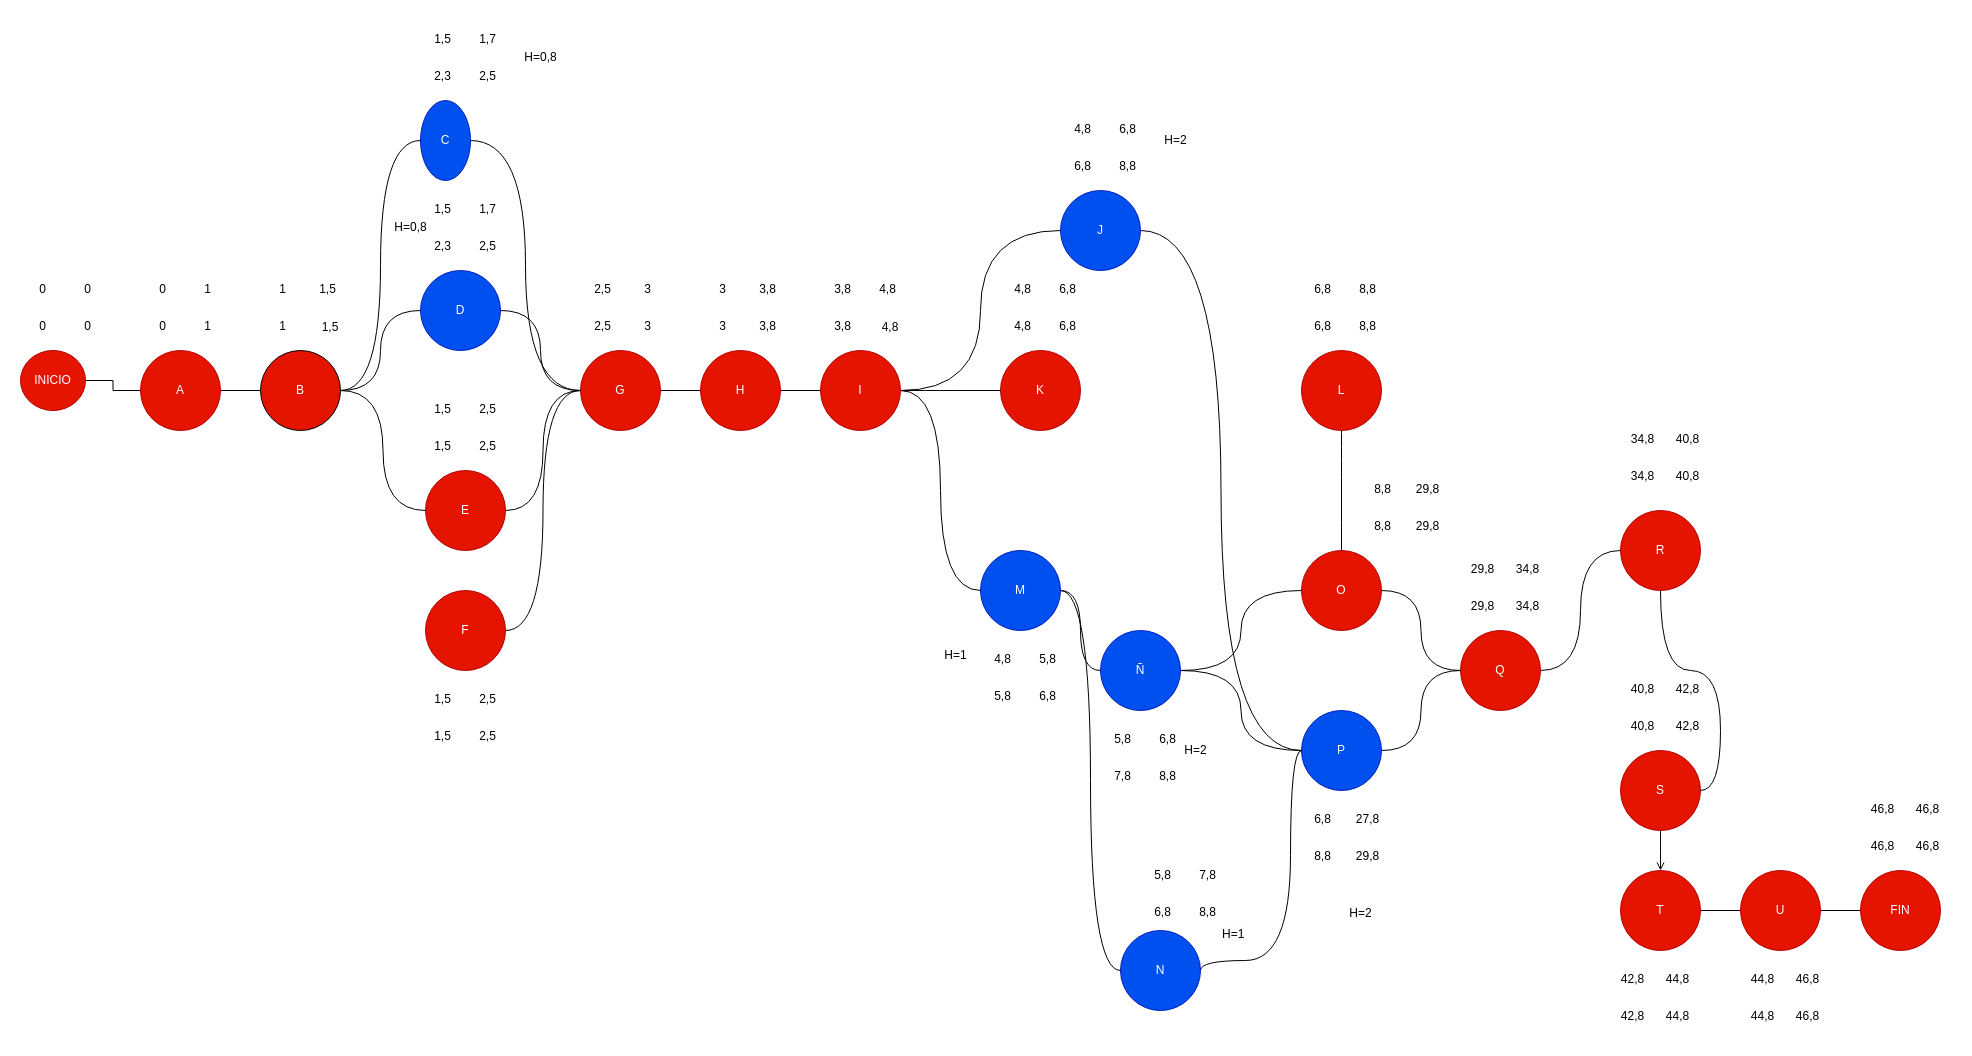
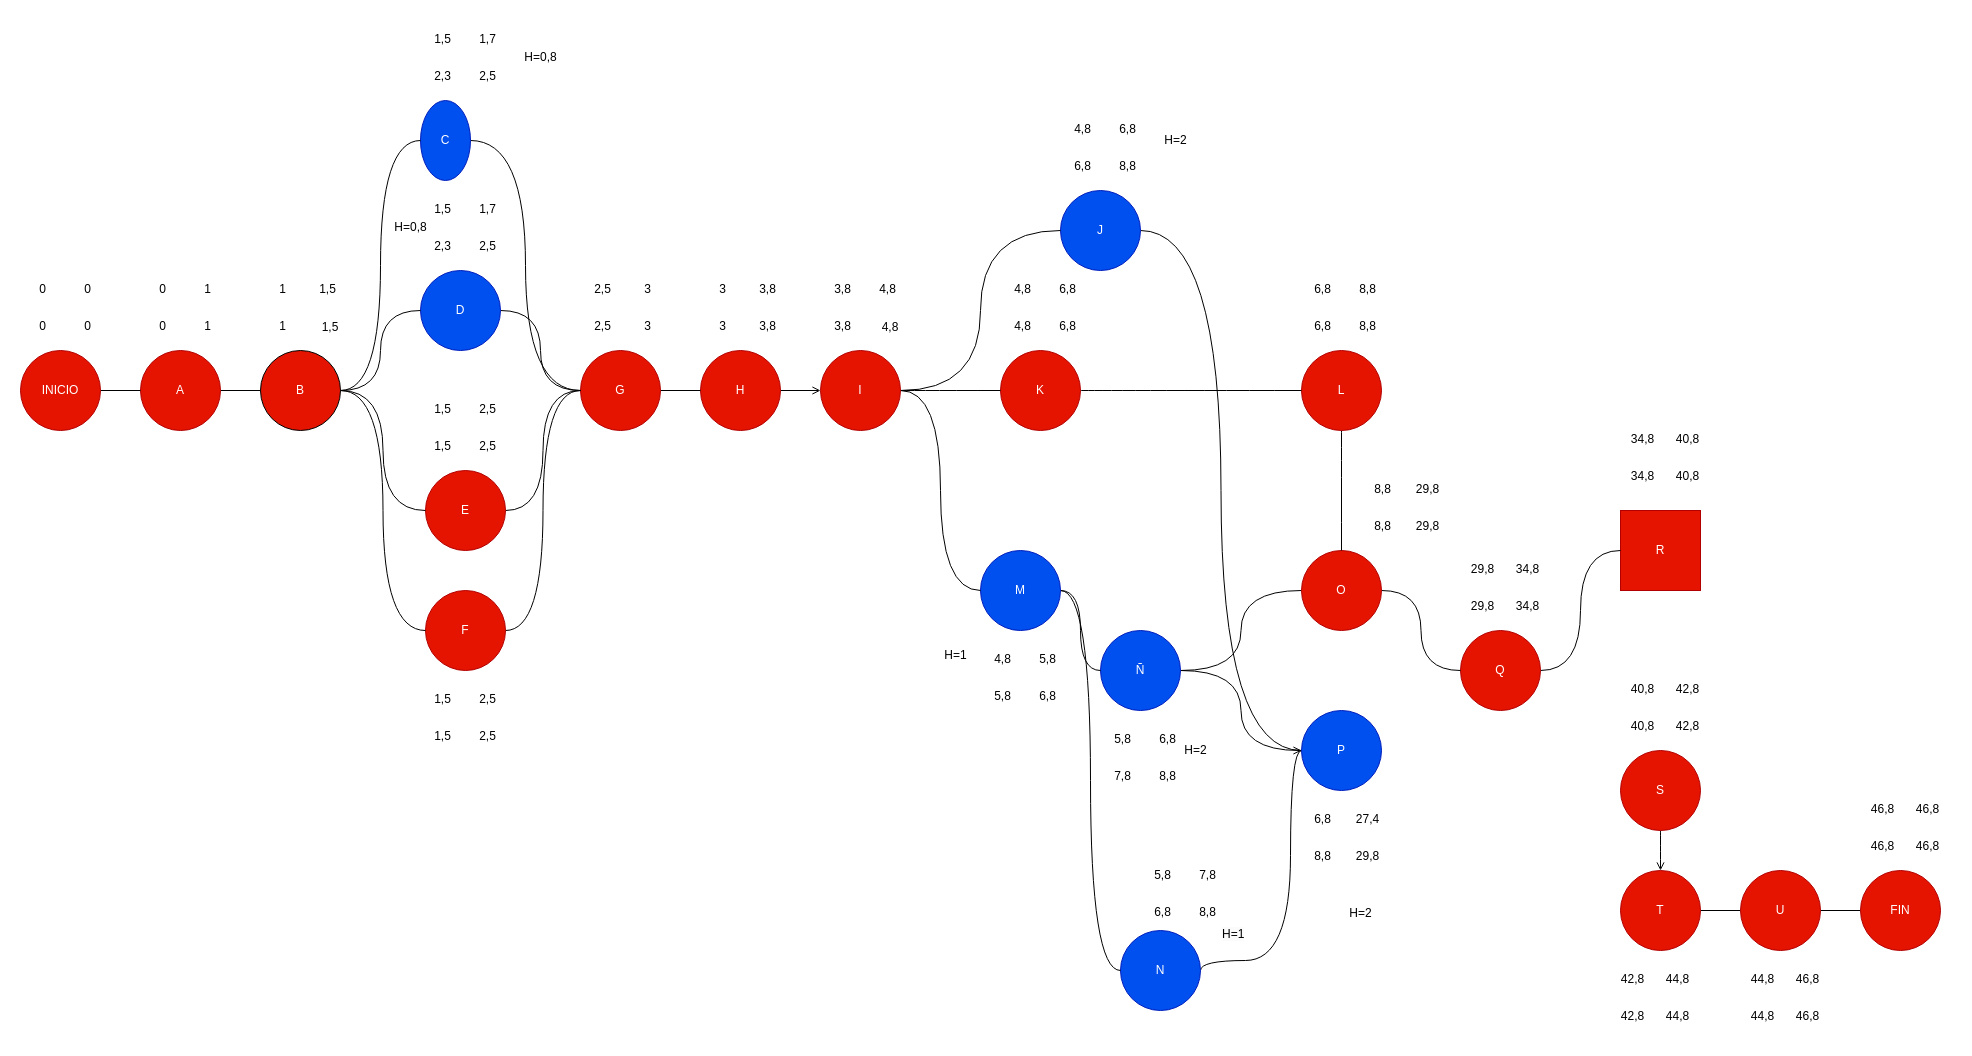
(53, 381) -> (61, 391)
(815, 391) -> (815, 391)
none -> (1192, 391)
none -> (383, 516)
(1661, 551) -> (1661, 551)
(1711, 682) -> none
(1421, 716) -> none
(1294, 750) -> (1294, 750)
(1368, 820) -> (1368, 820)
